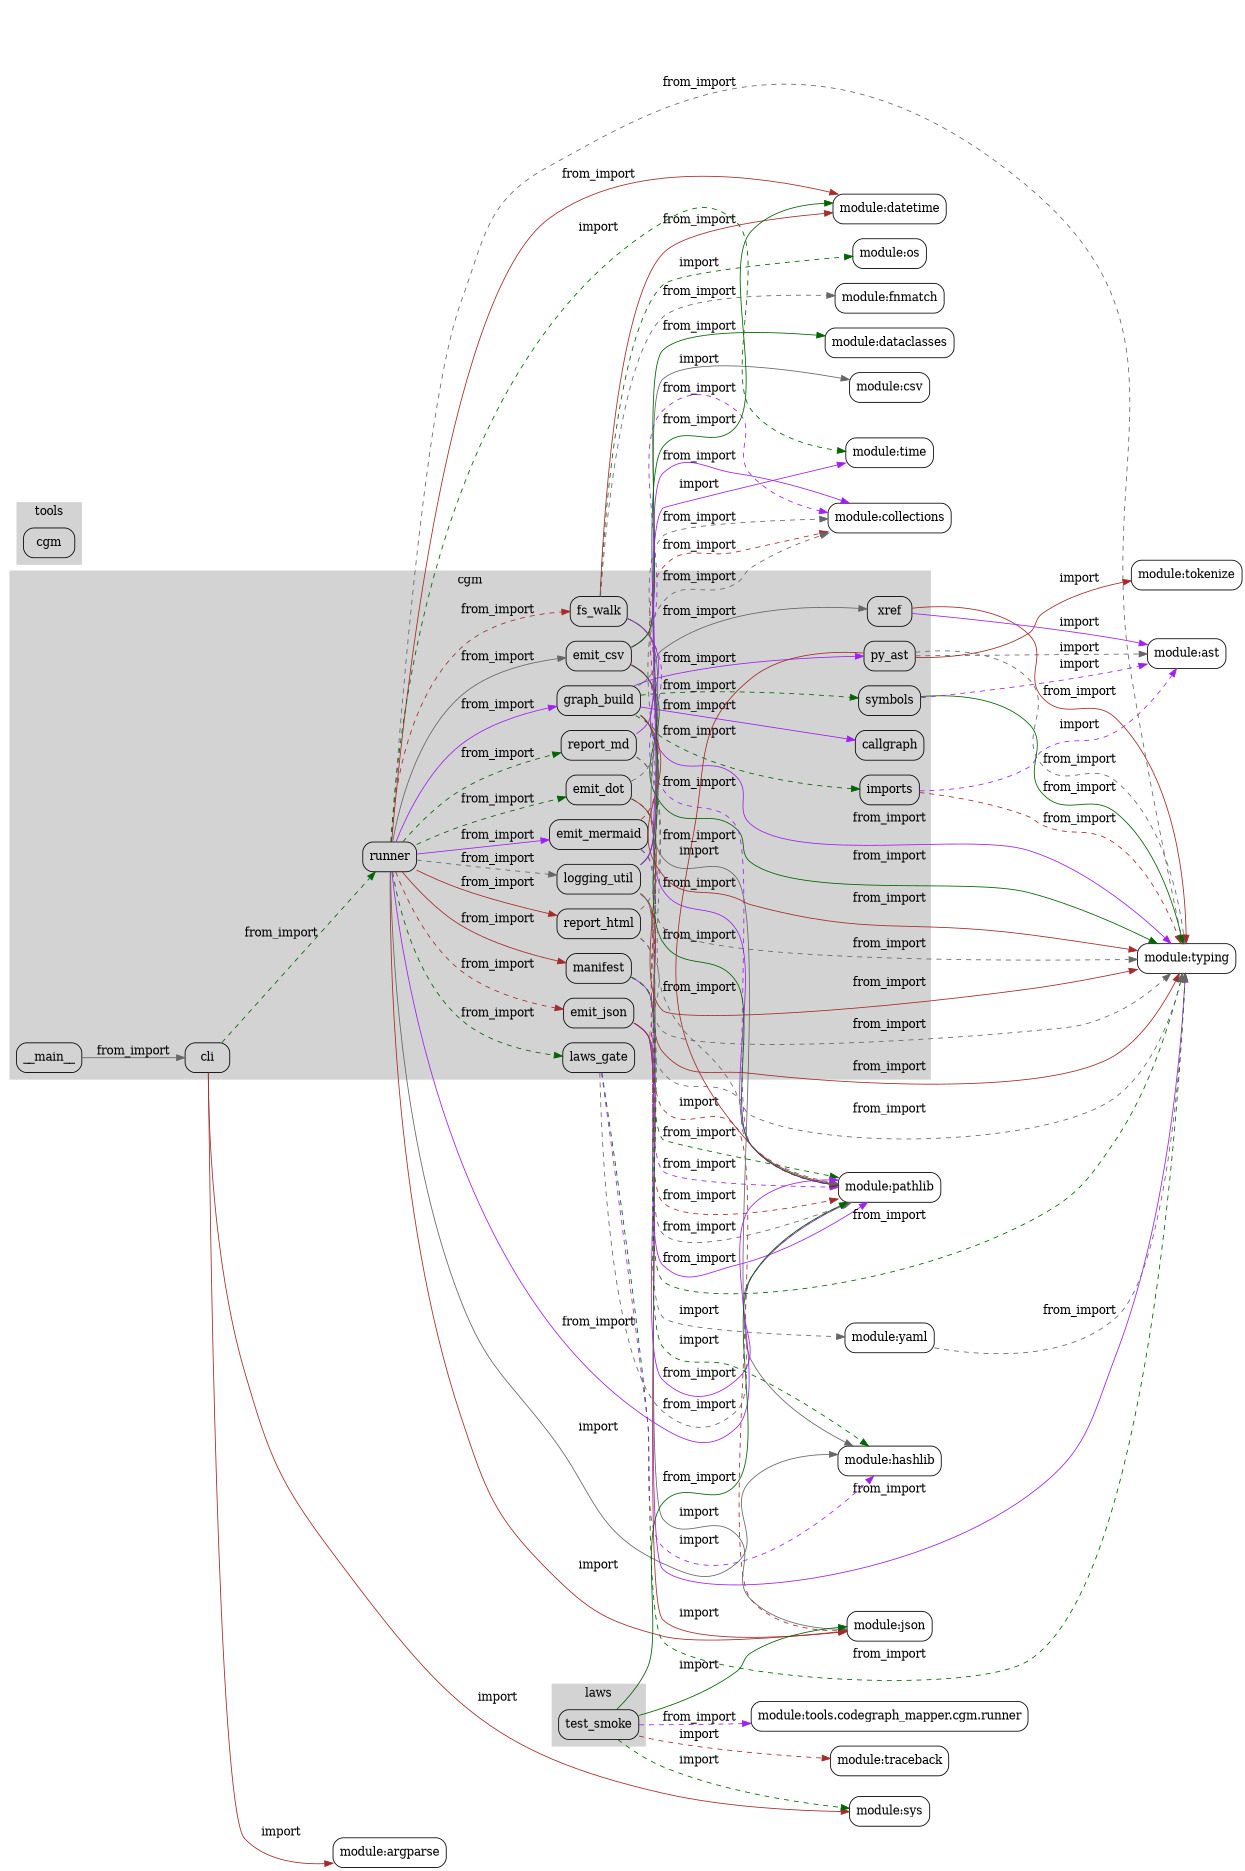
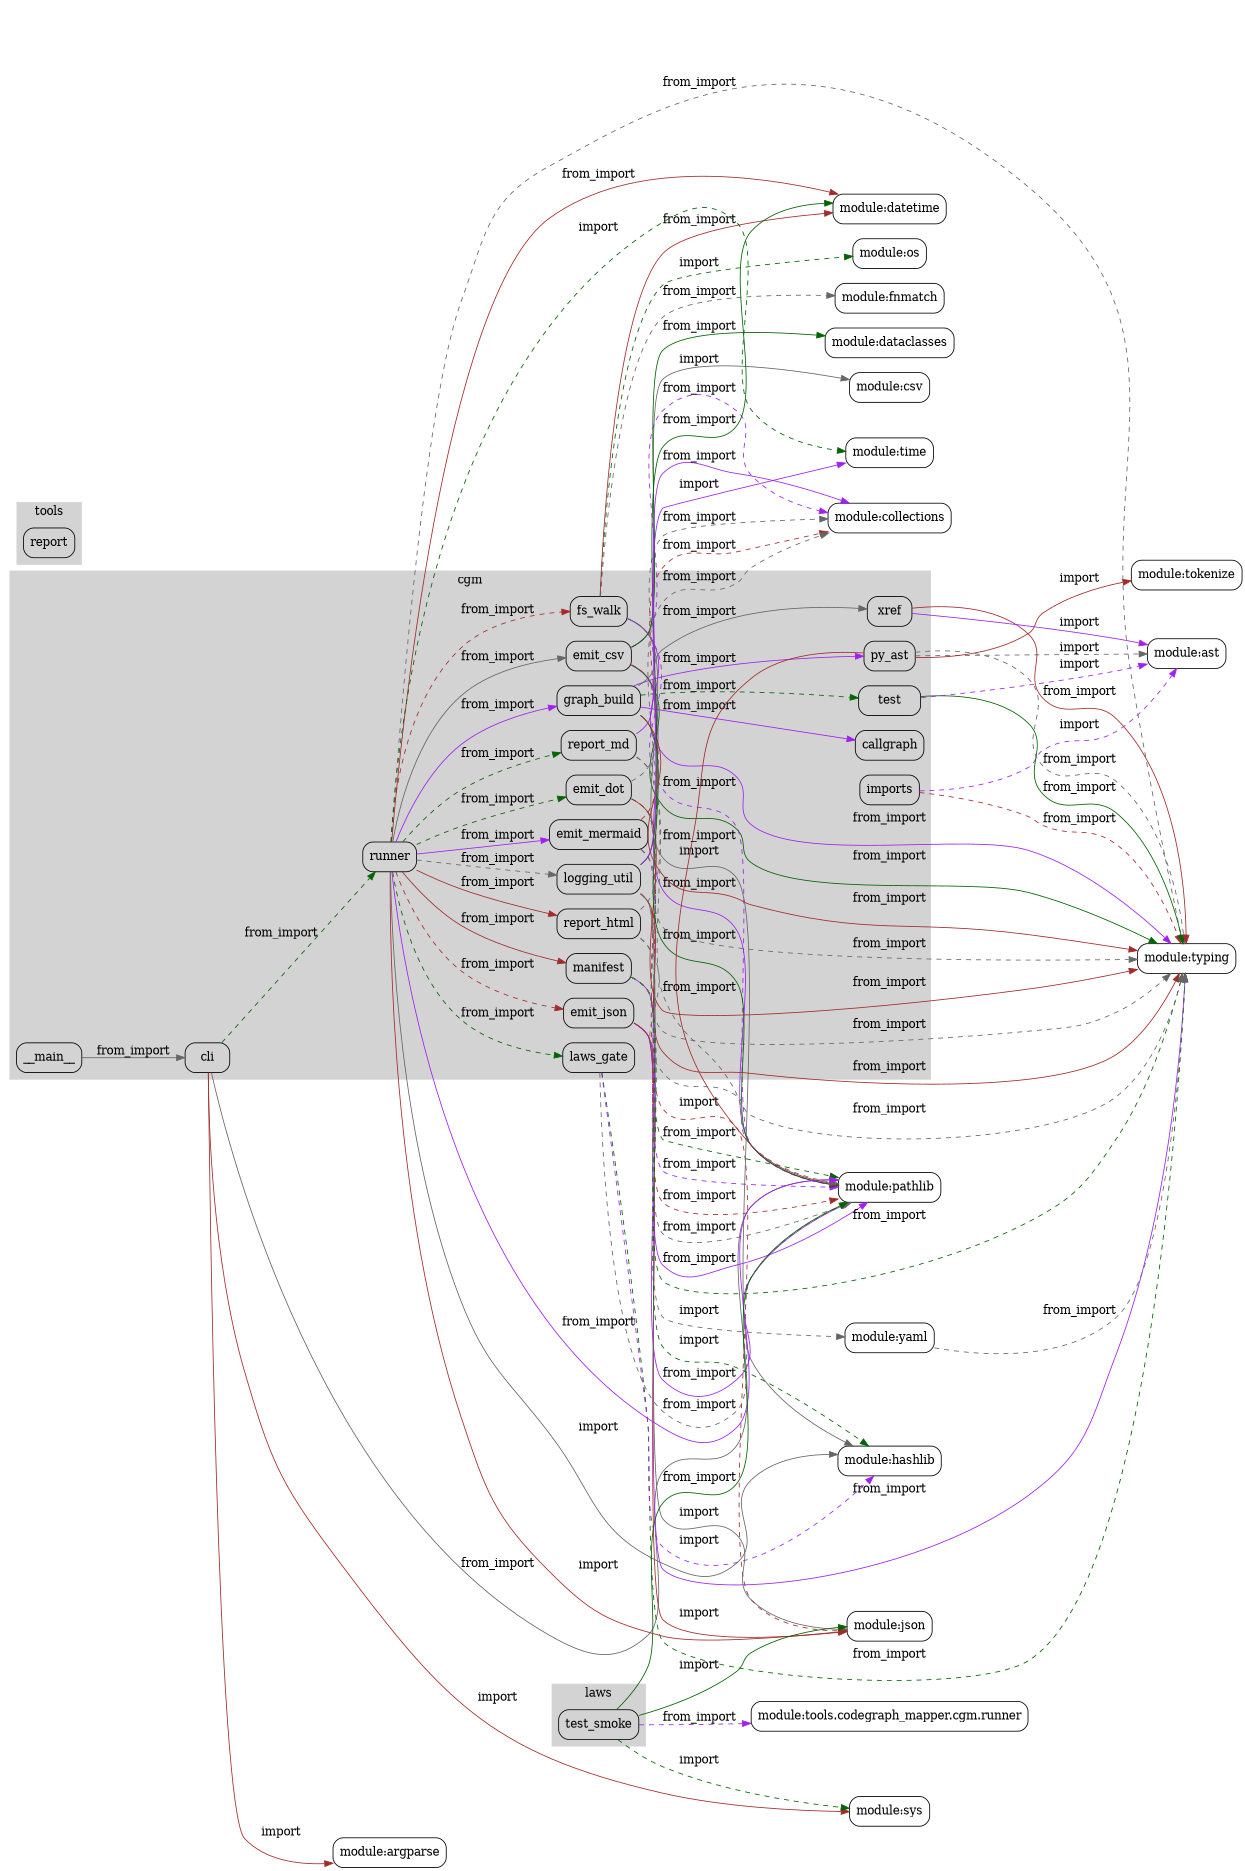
(49, 543) -> (49, 543)
(890, 701) -> (890, 701)
(737, 769) -> none
none -> (555, 1638)
(890, 1761) -> none
